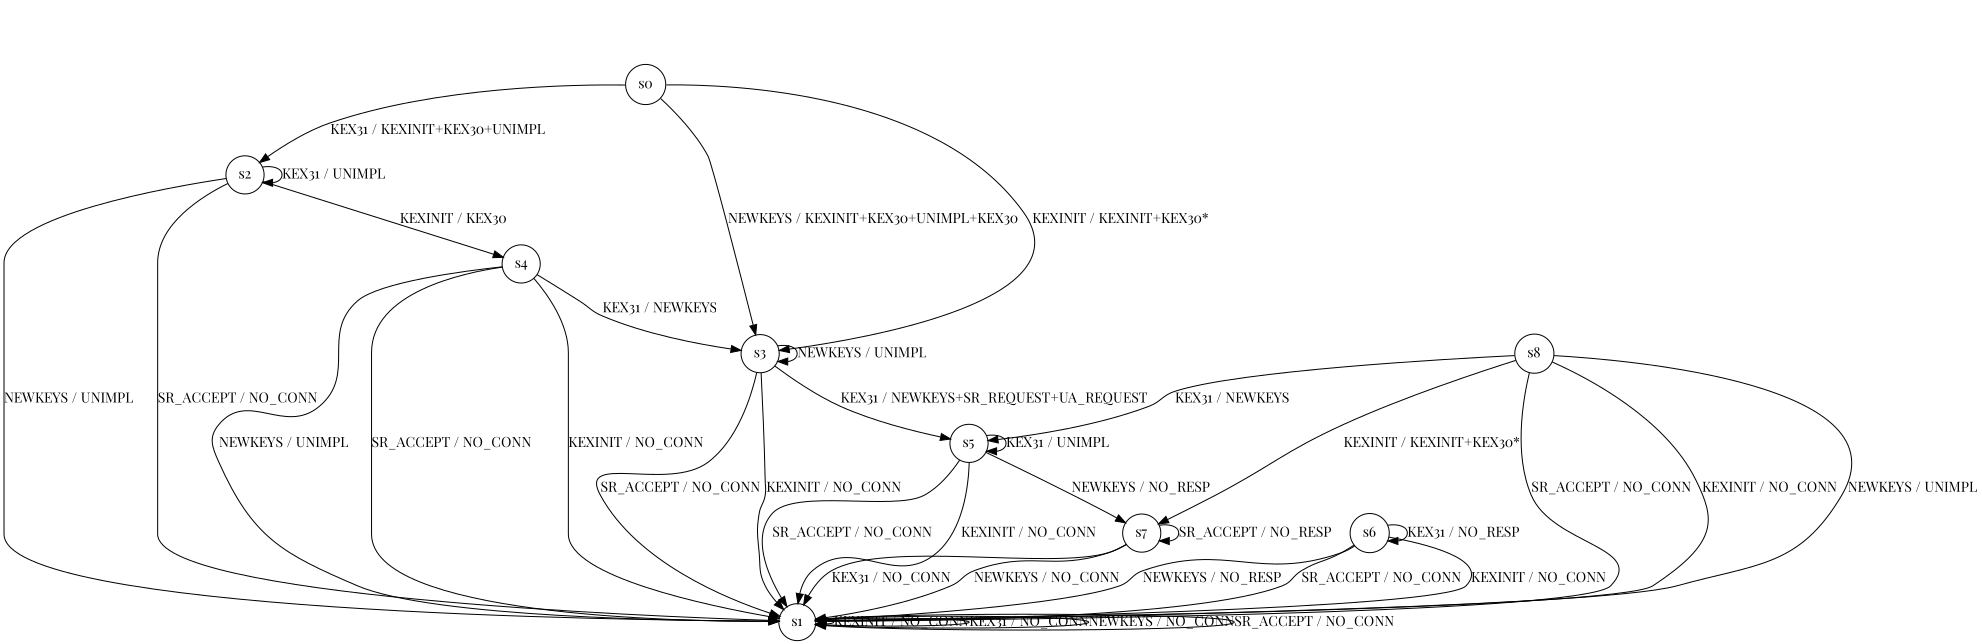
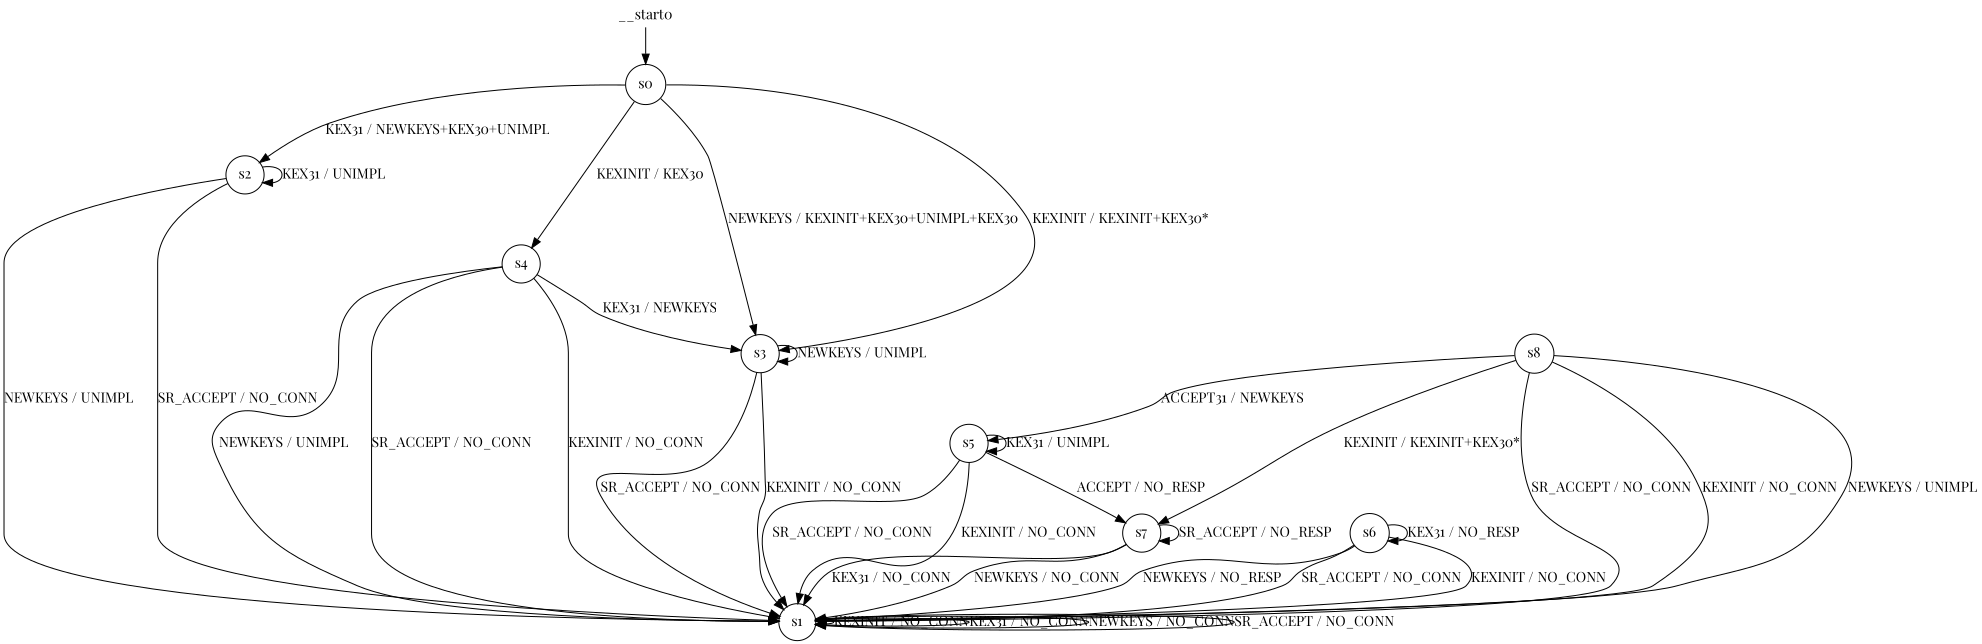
none -> (646, 16)
(438, 130) -> (438, 130)
(378, 218) -> (586, 171)
(1233, 399) -> (1233, 399)
(853, 412) -> none
(1141, 488) -> (1141, 488)
